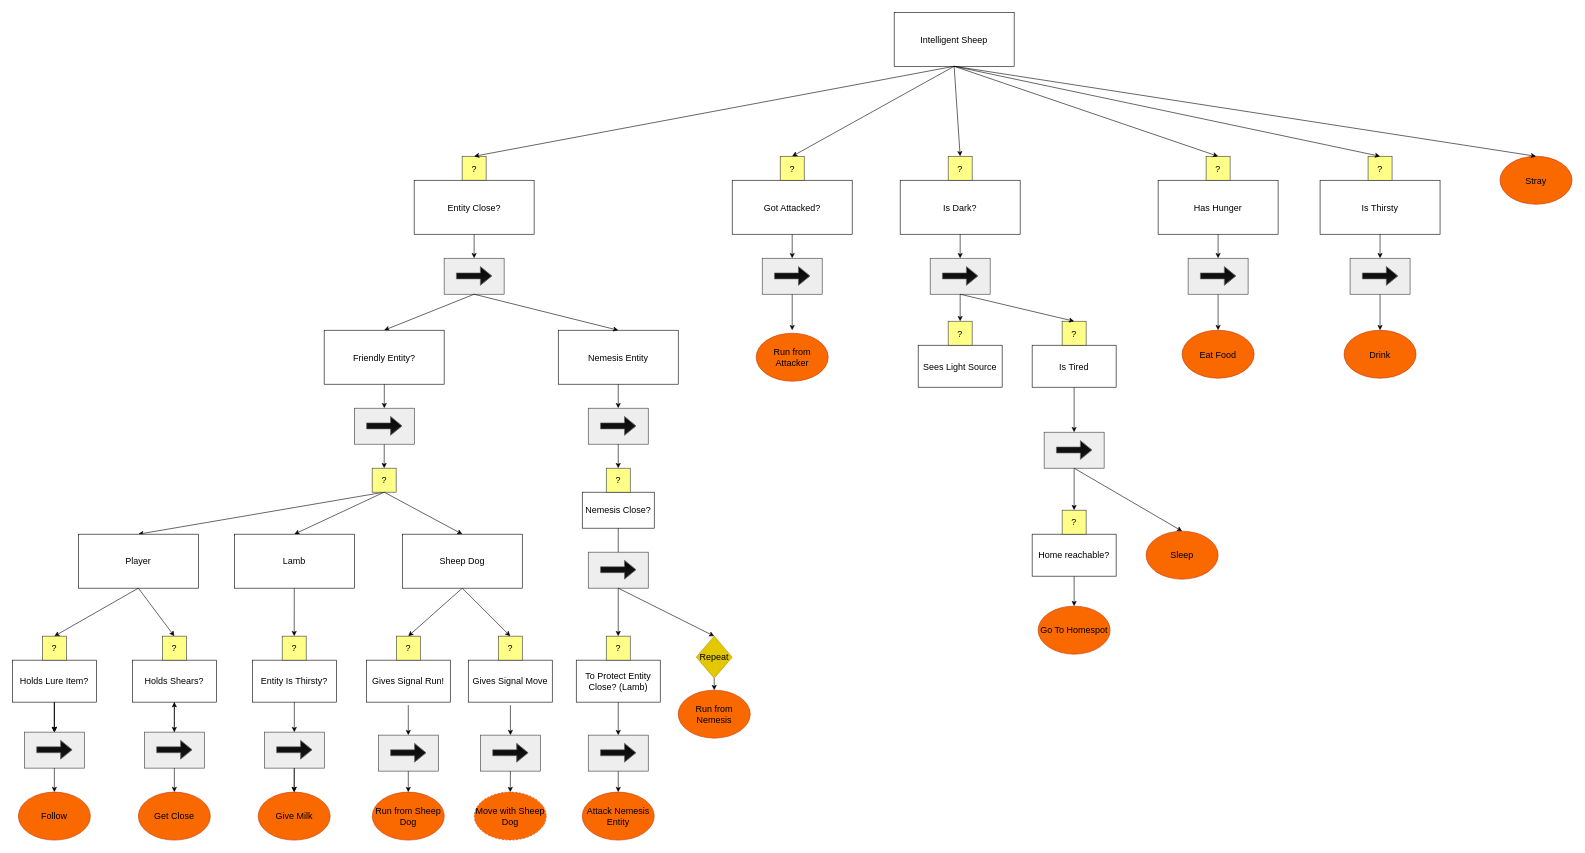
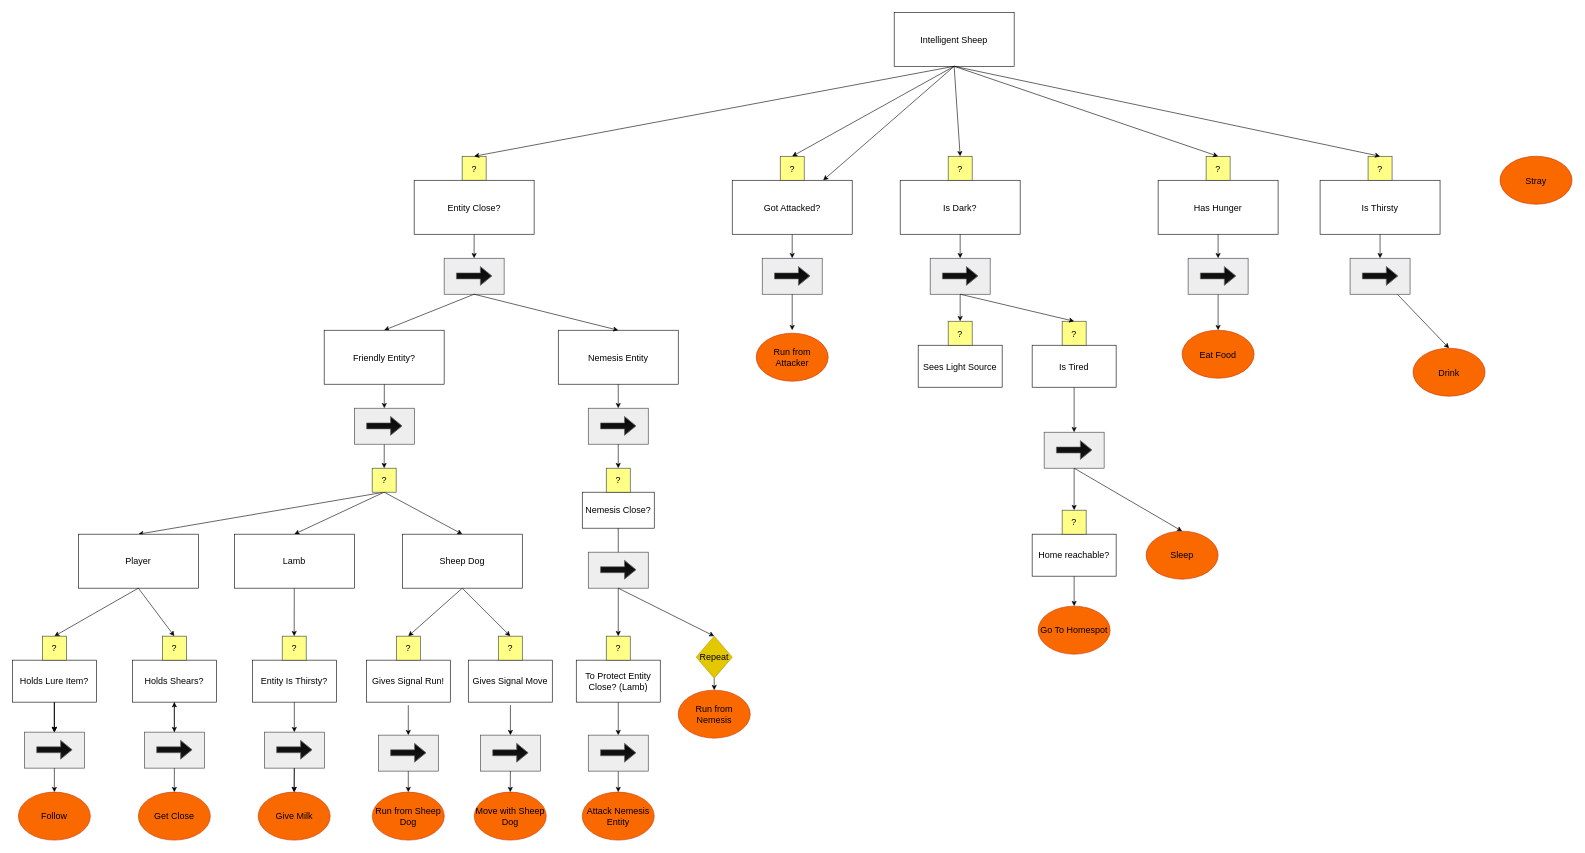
(1253, 112) -> (889, 123)
(1380, 354) -> (1449, 372)
(510, 816) -> (510, 816)
